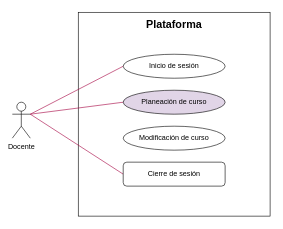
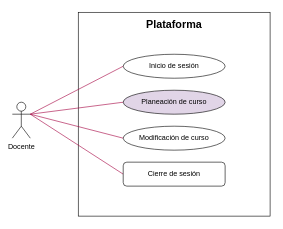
none -> (80, 127)
